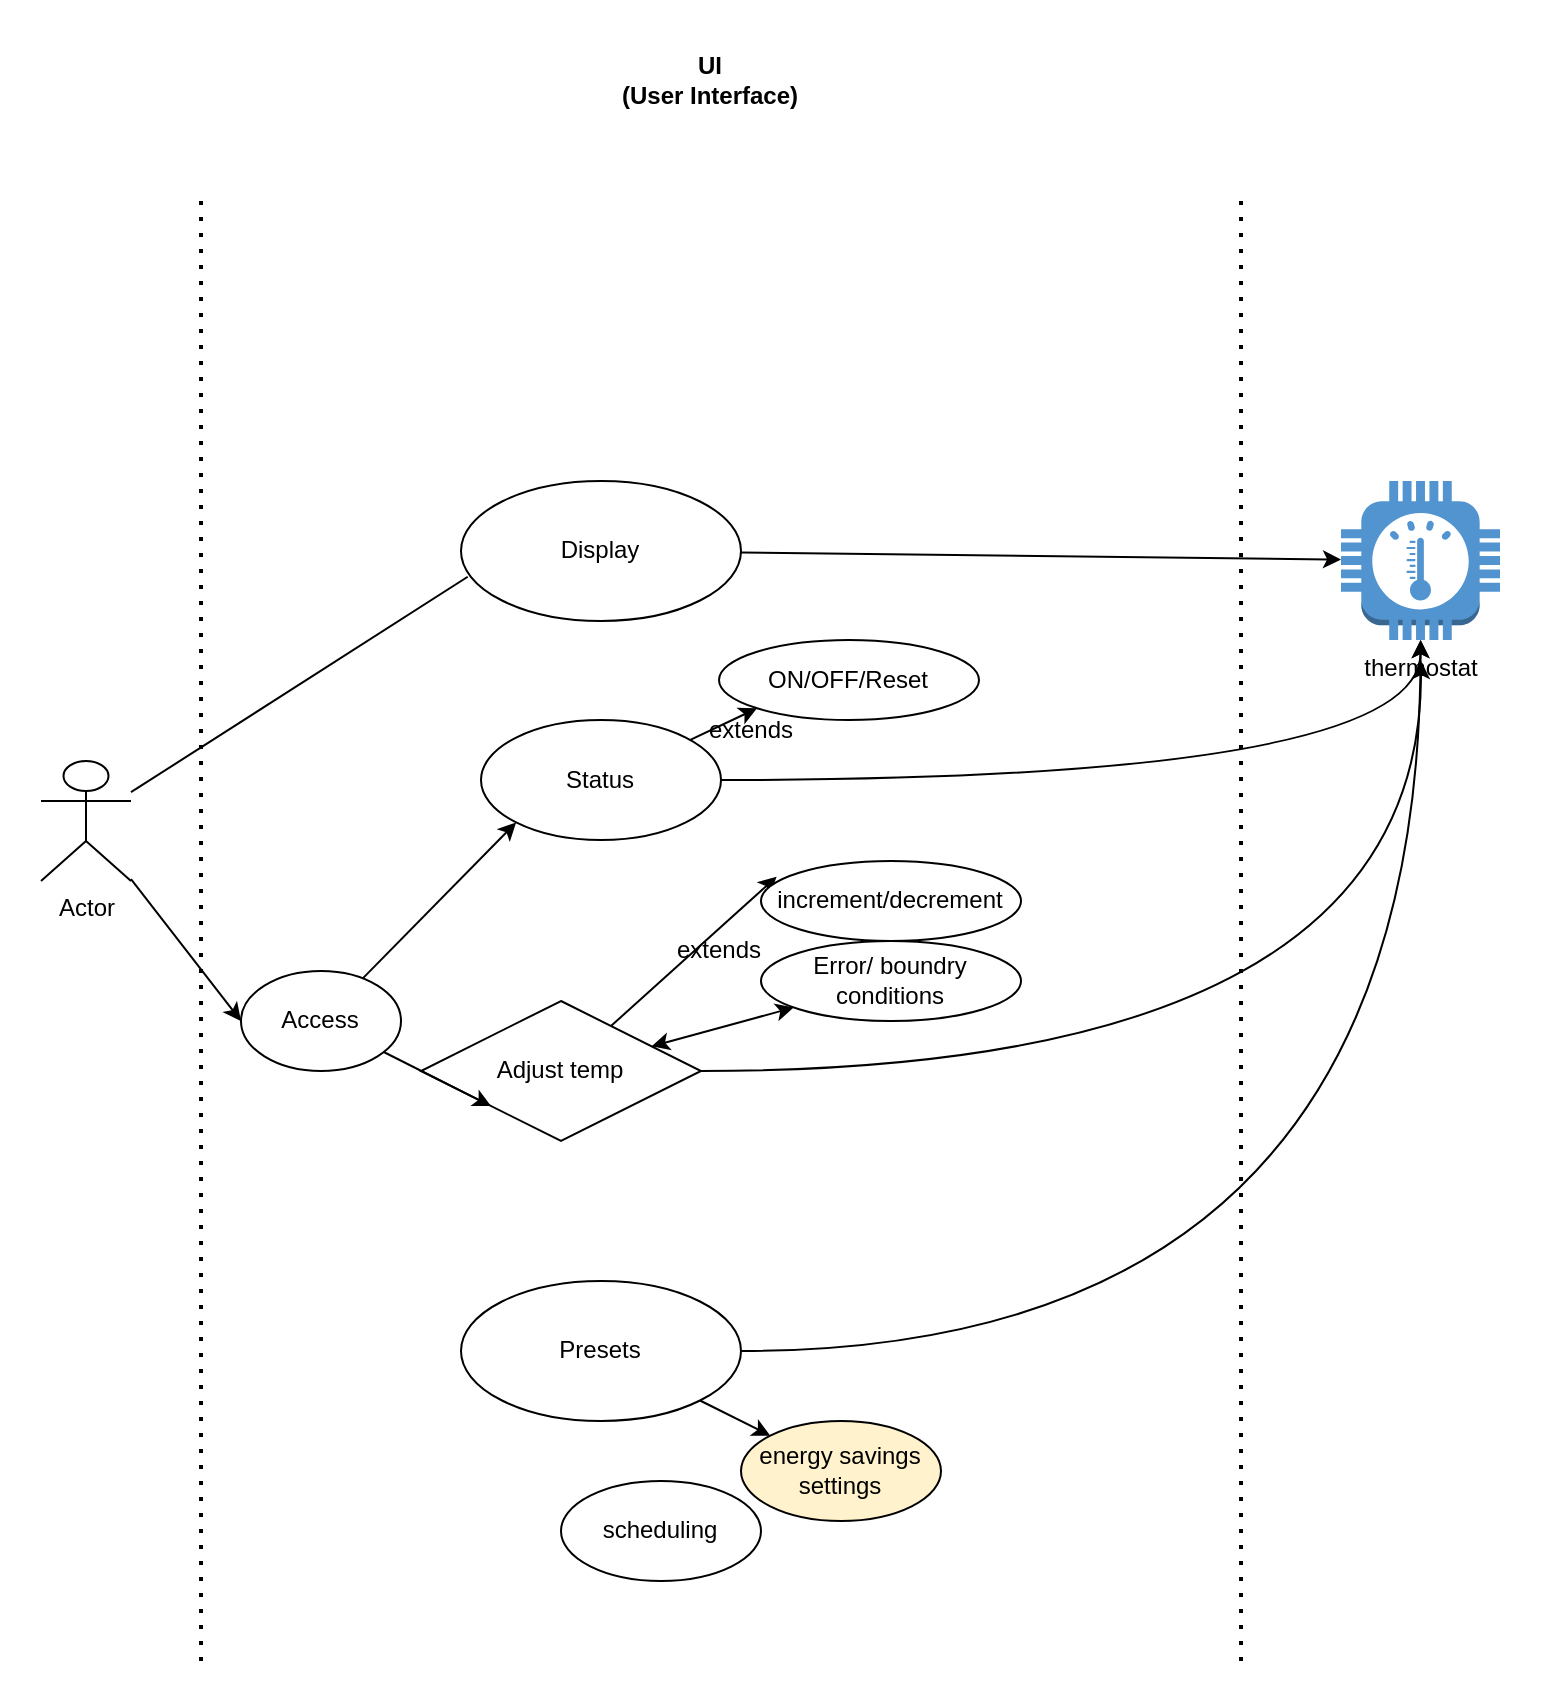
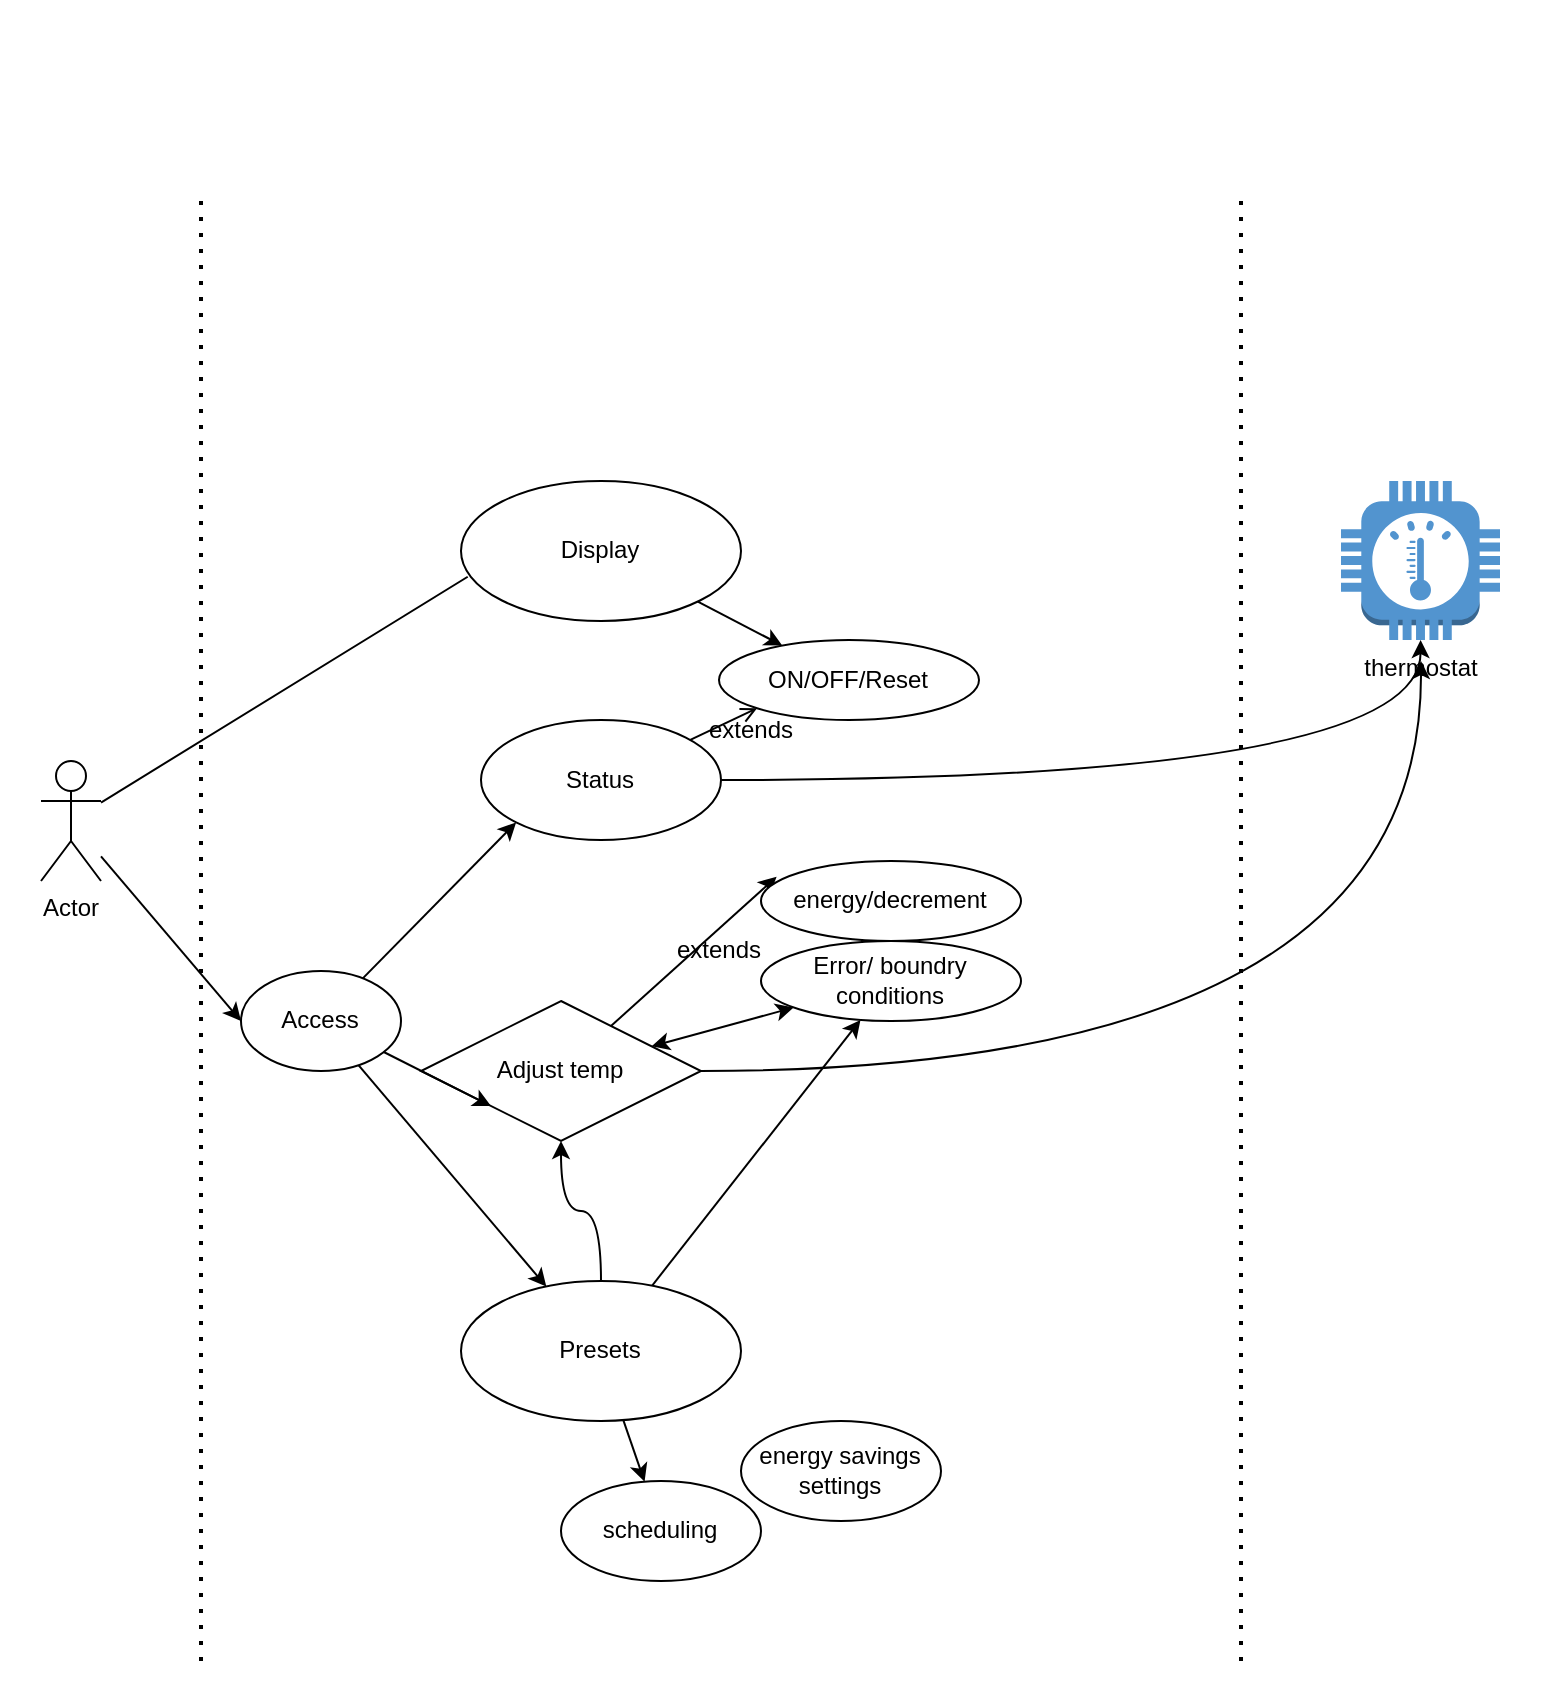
(711, 81) -> none
(1034, 556) -> (734, 621)
(744, 715) -> (747, 713)
(86, 821) -> (71, 821)
(891, 901) -> (891, 901)
none -> (448, 1171)
(1005, 1317) -> (588, 1214)
(729, 1415) -> (752, 1158)
none -> (632, 1445)
(841, 1471) -> (841, 1471)
